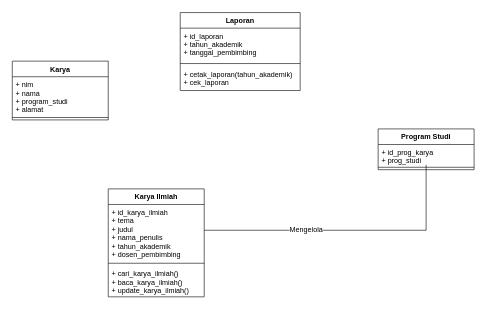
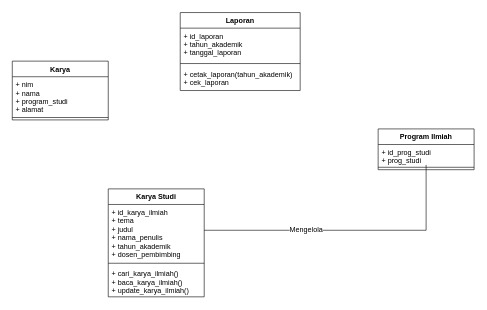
(205, 36) -> (205, 36)
(426, 137) -> (426, 137)
(410, 152) -> (409, 152)
(156, 197) -> (156, 197)
